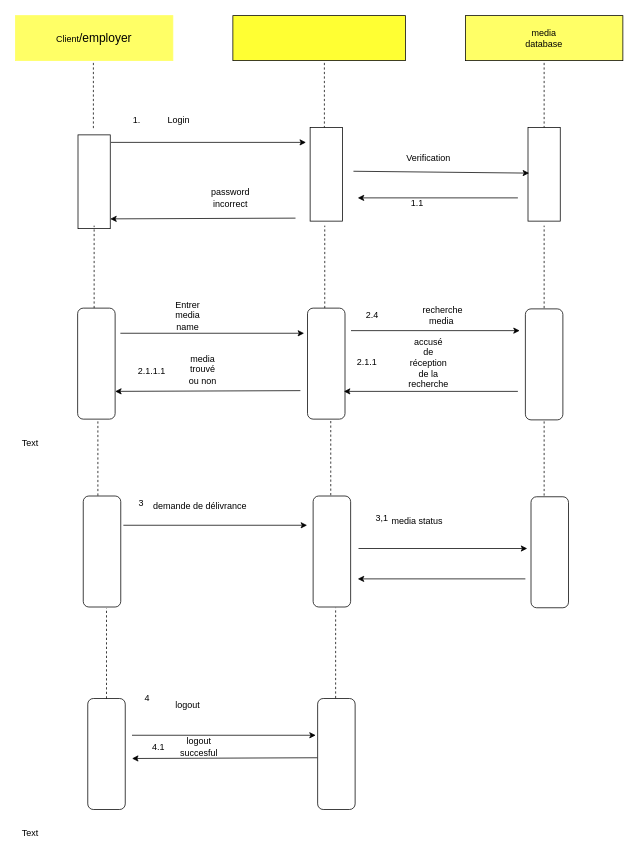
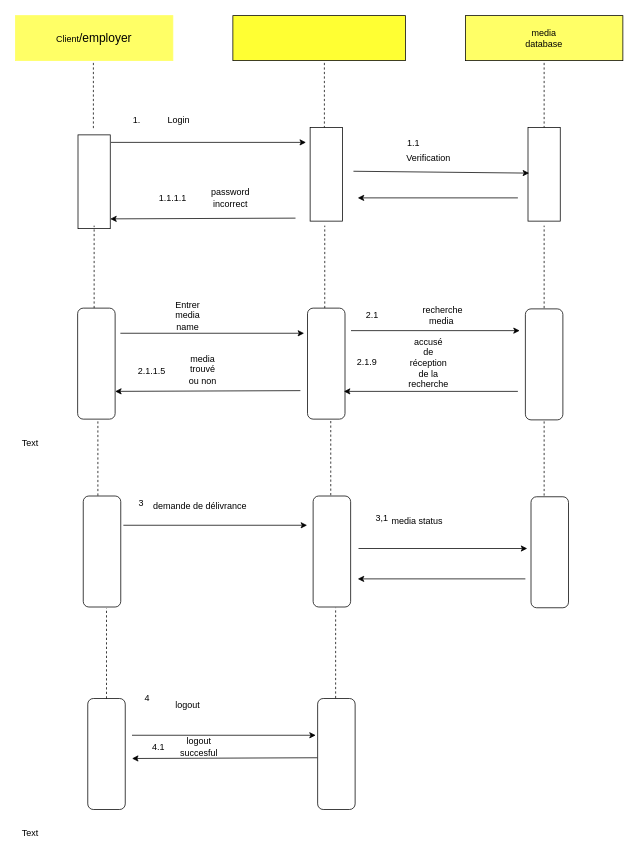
none -> (173, 198)
(417, 203) -> (414, 143)
(372, 315) -> (372, 315)
(367, 362) -> (367, 362)
(152, 371) -> (152, 371)
